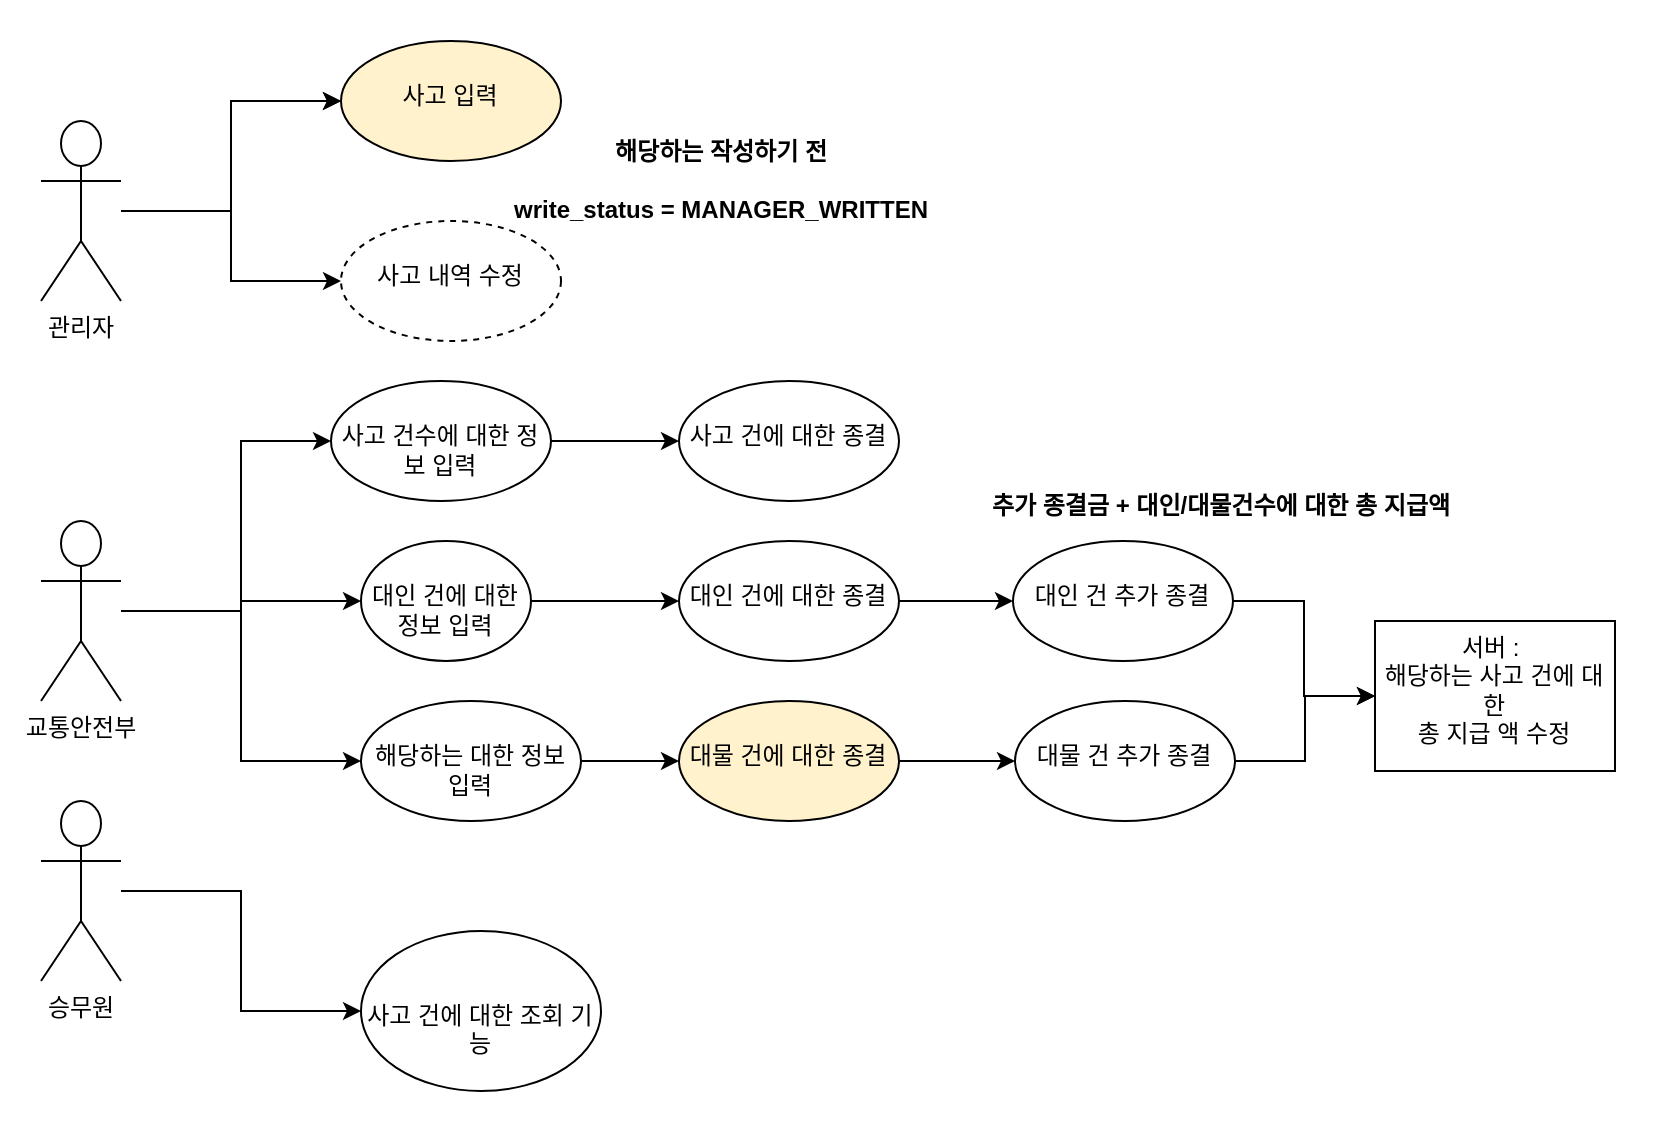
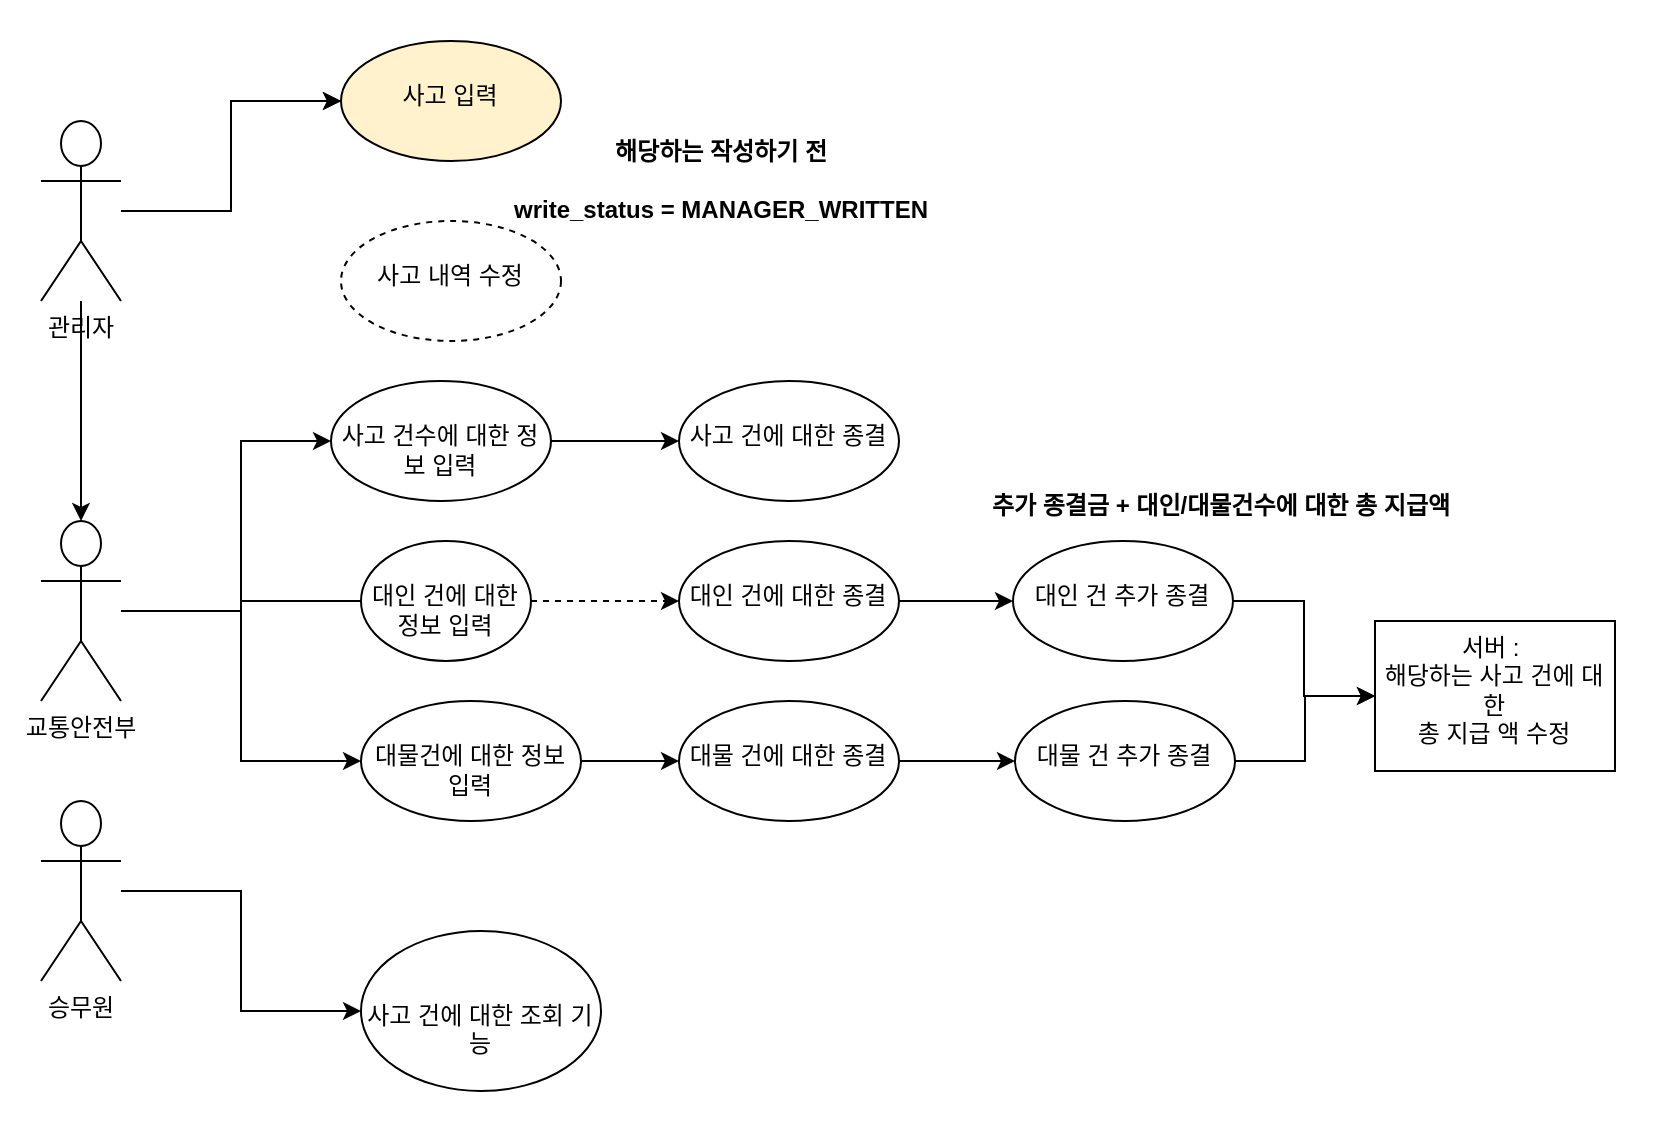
(246, 281) -> (81, 404)
(346, 601) -> (351, 601)
(599, 601) -> (599, 601)
(471, 744) -> (471, 744)
(789, 761) -> (789, 761)
